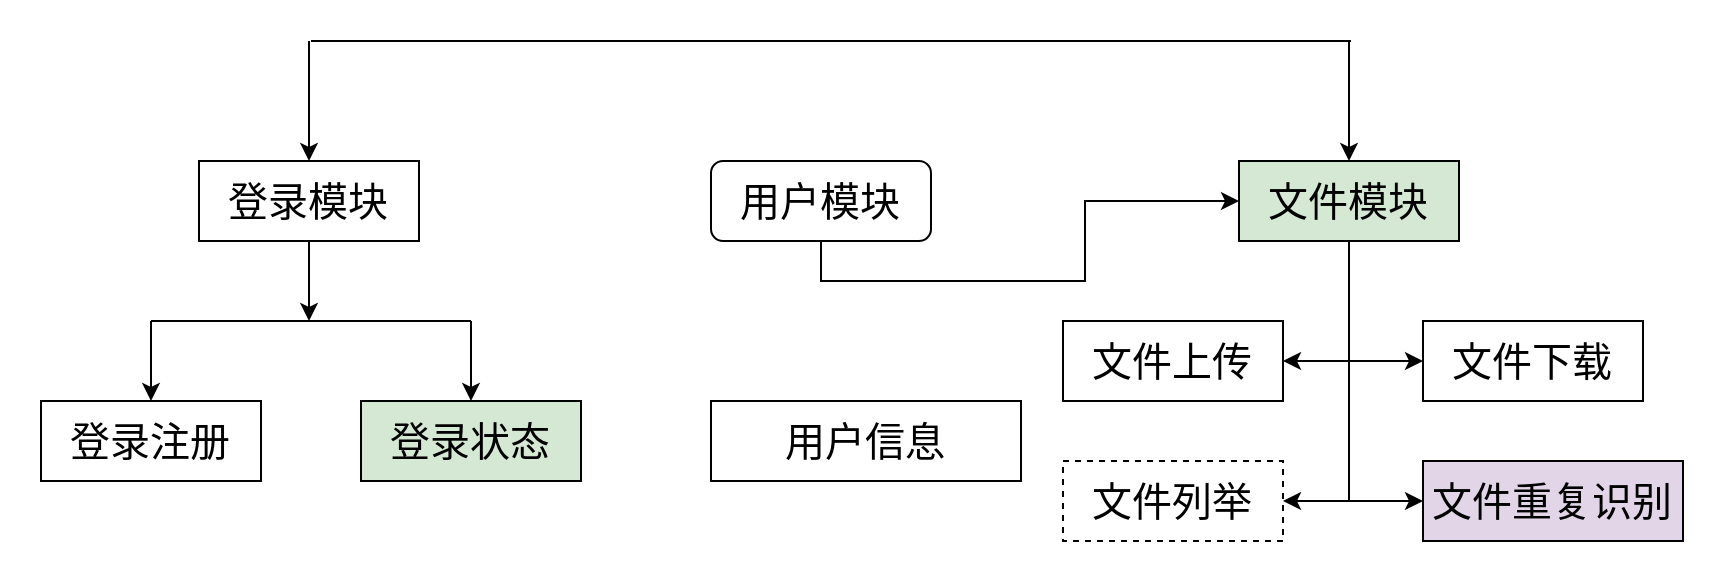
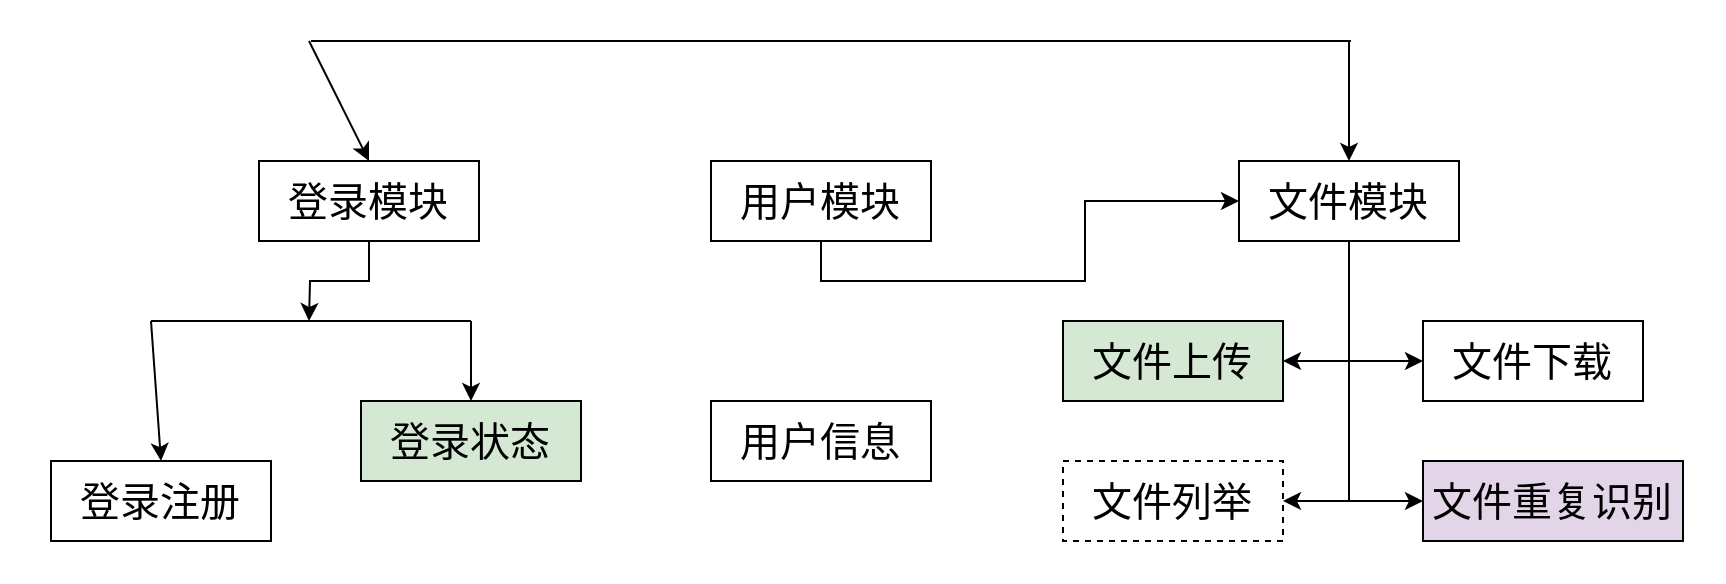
(309, 201) -> (369, 201)
(821, 201) -> (821, 201)
(1349, 201) -> (1349, 201)
(1173, 361) -> (1173, 361)
(151, 441) -> (161, 501)
(866, 441) -> (821, 441)
